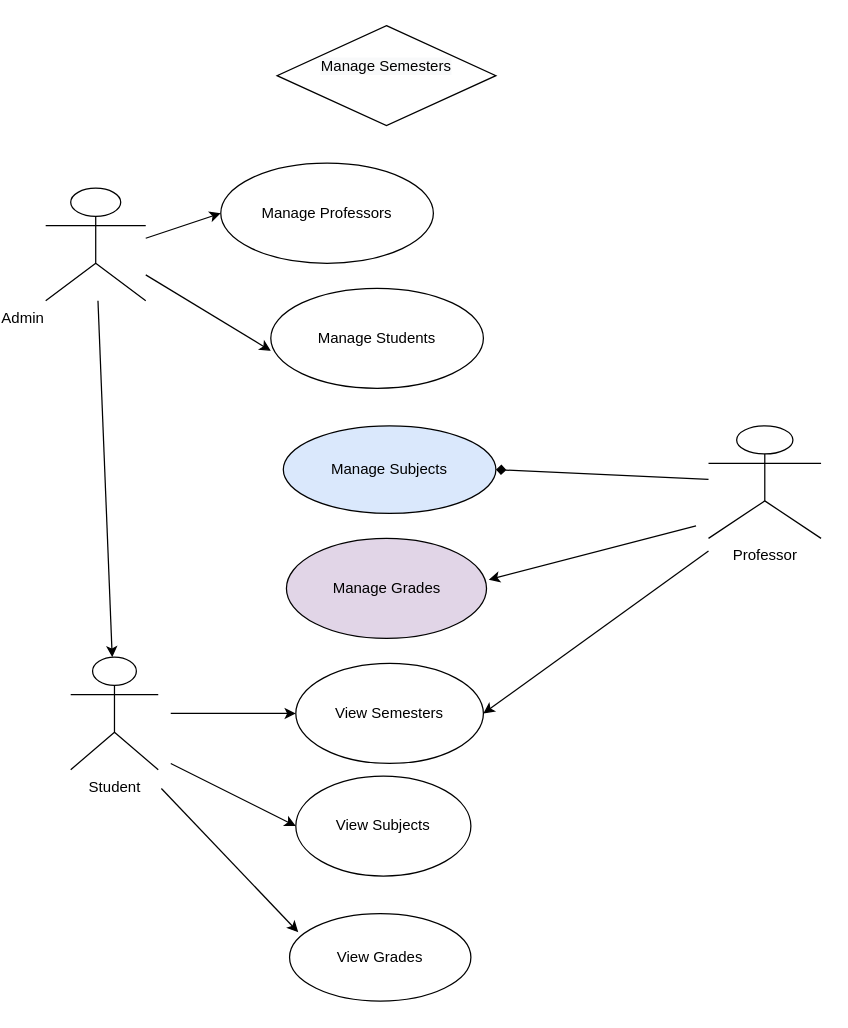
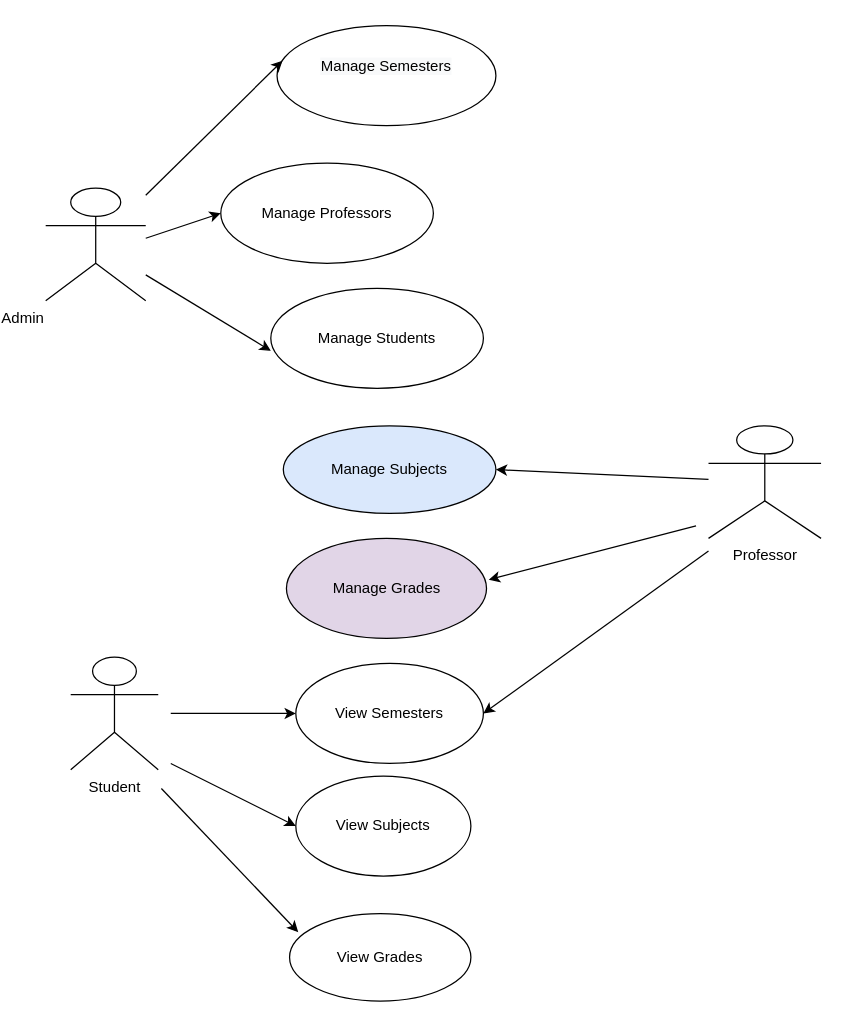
(386, 76) -> (386, 76)
(506, 470) -> (506, 470)
(105, 475) -> (211, 131)
